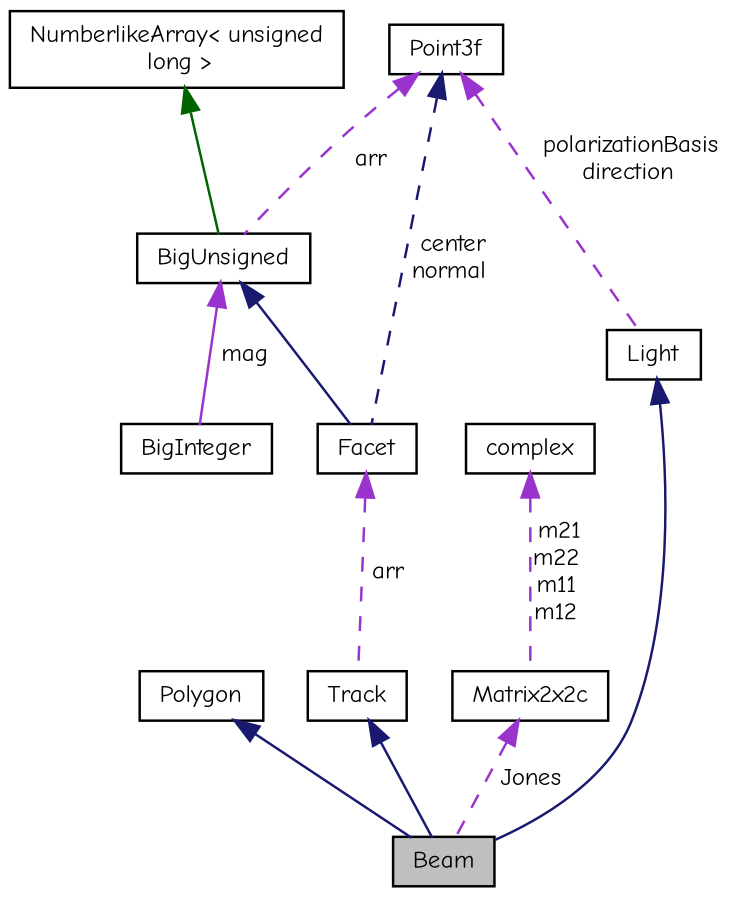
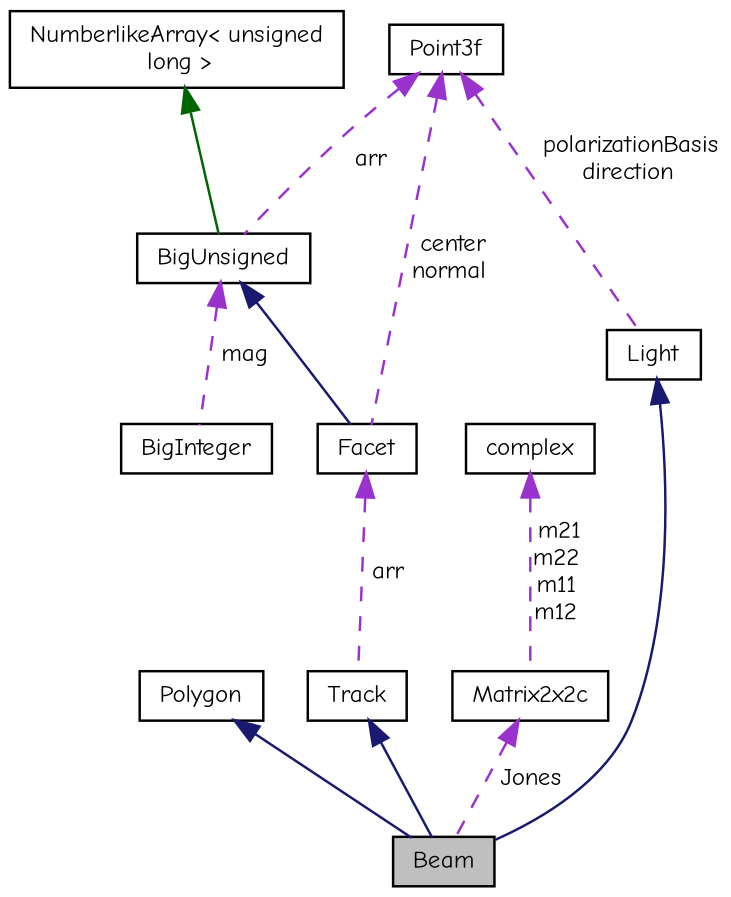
(404, 262) -> (404, 262)
(208, 366) -> (208, 366)
